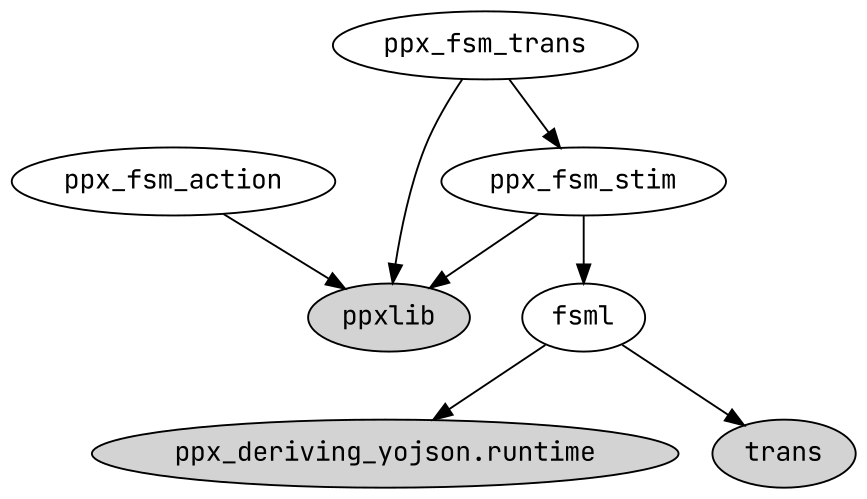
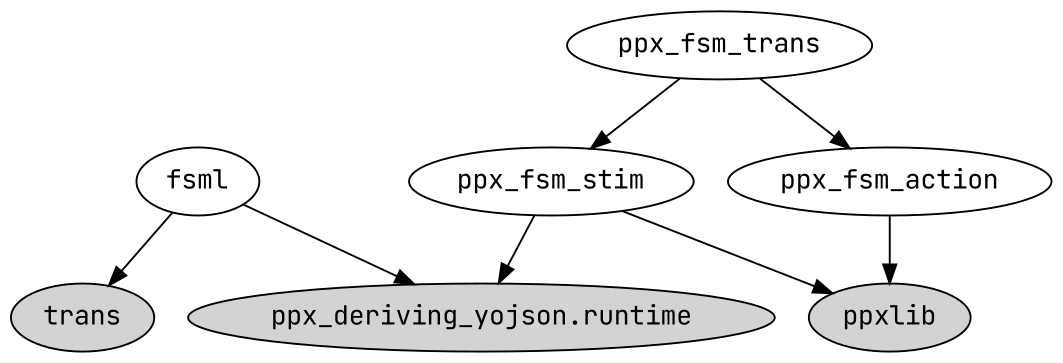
(418, 167) -> (797, 108)
(584, 240) -> (521, 241)
